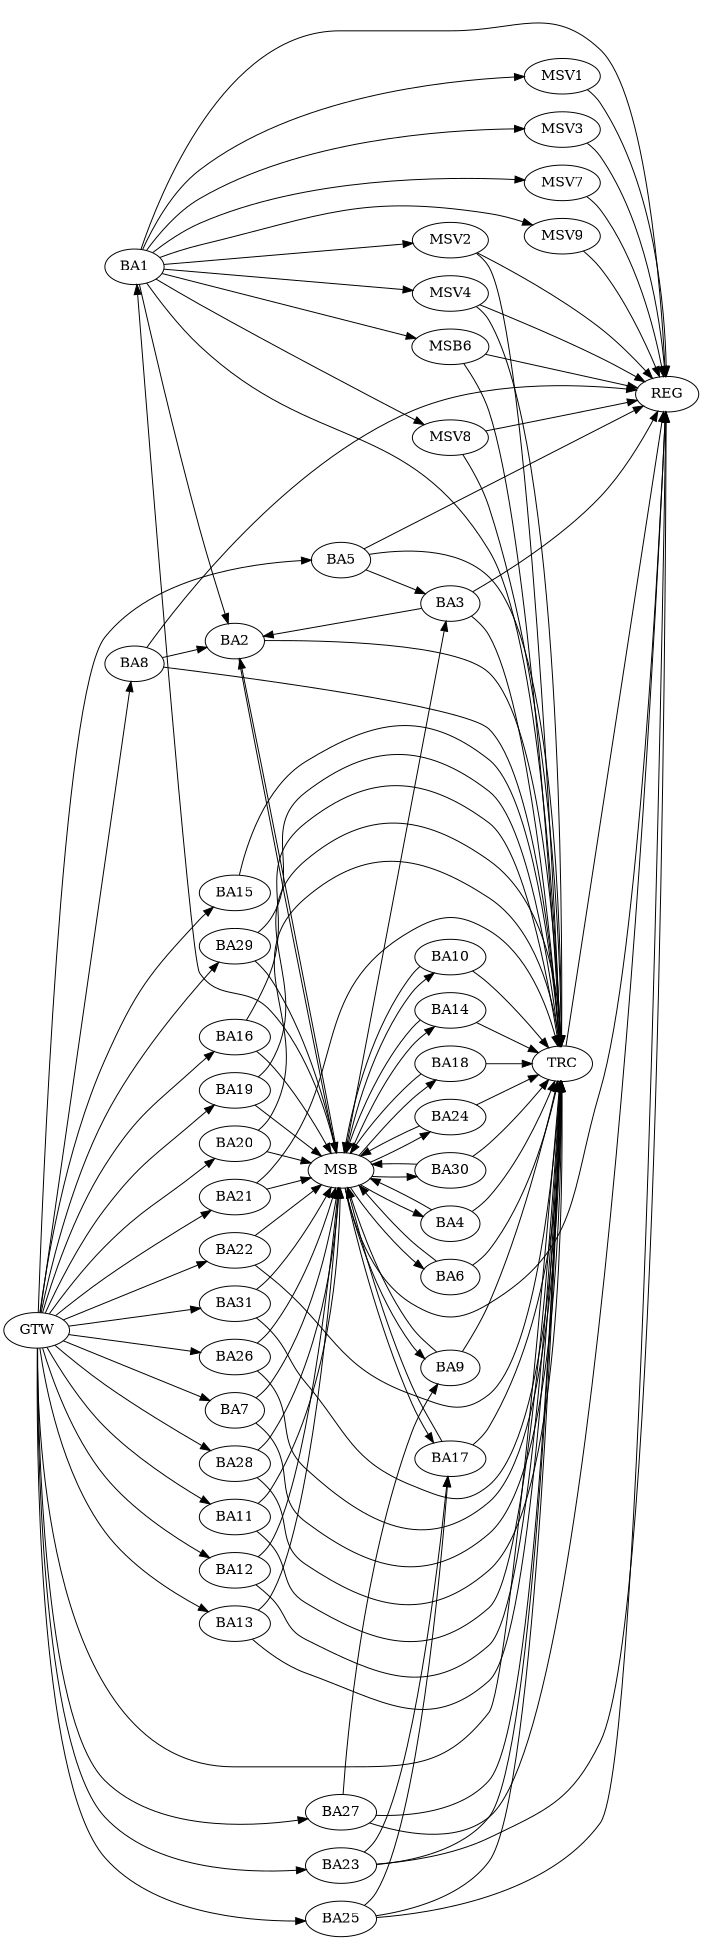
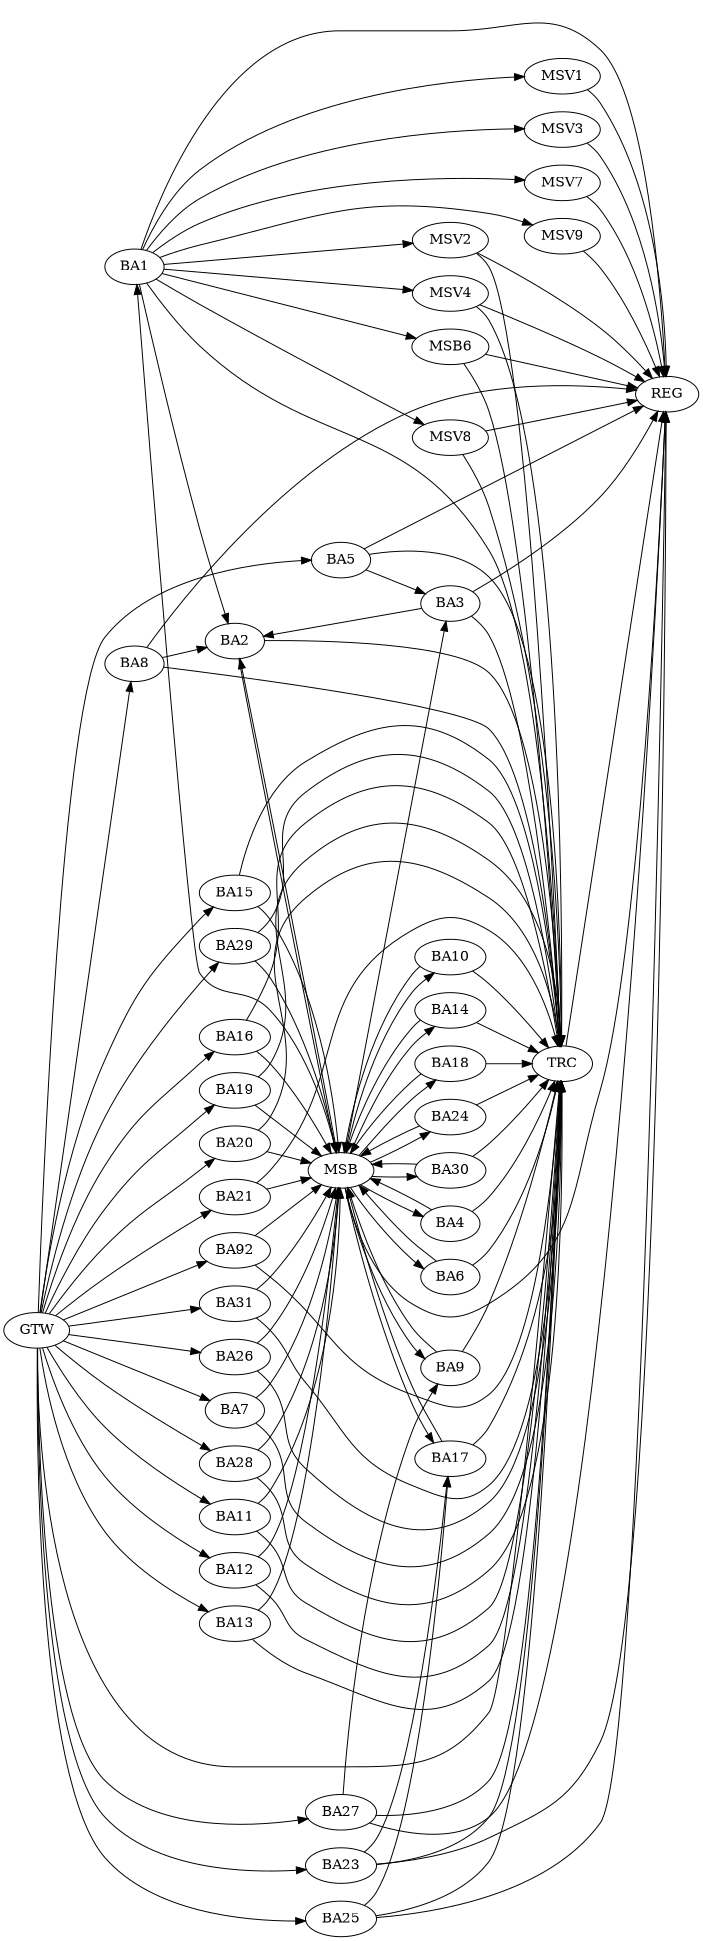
none -> (314, 1018)
(235, 1250) -> (235, 1250)
